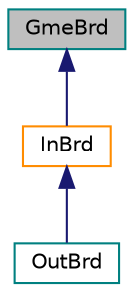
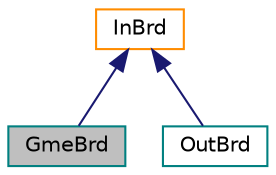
(67, 99) -> (98, 97)
